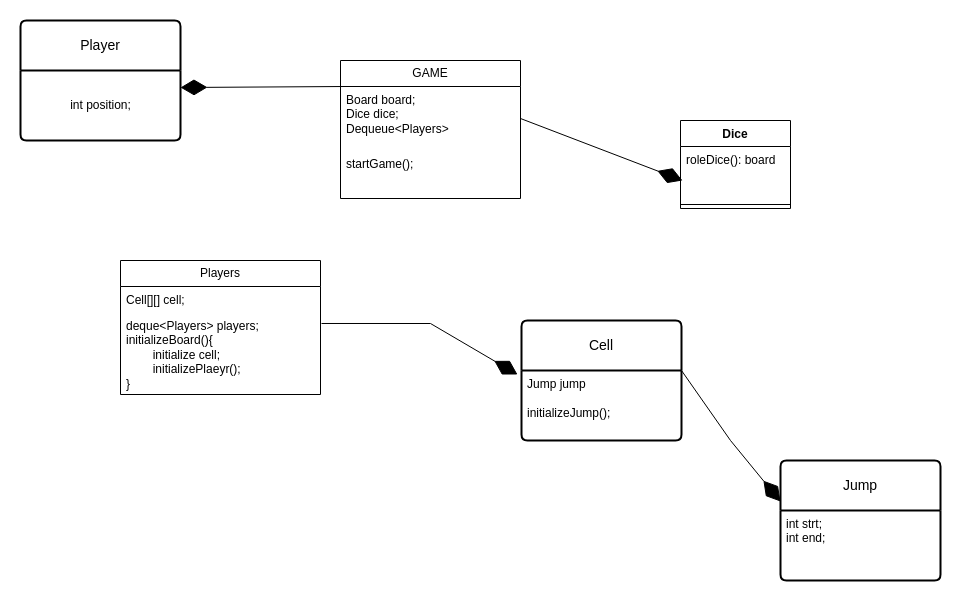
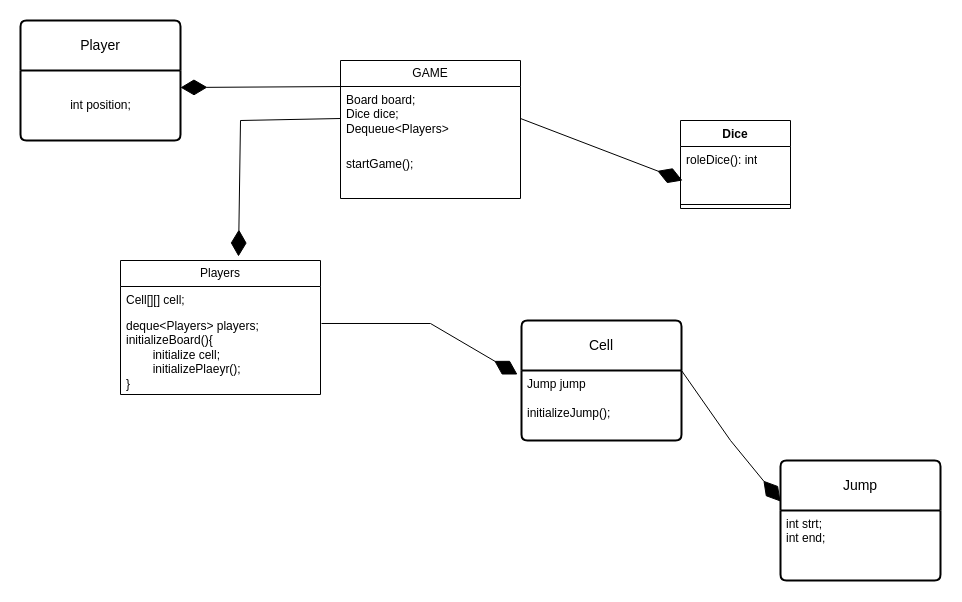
none -> (240, 126)
(737, 168) -> (729, 161)
